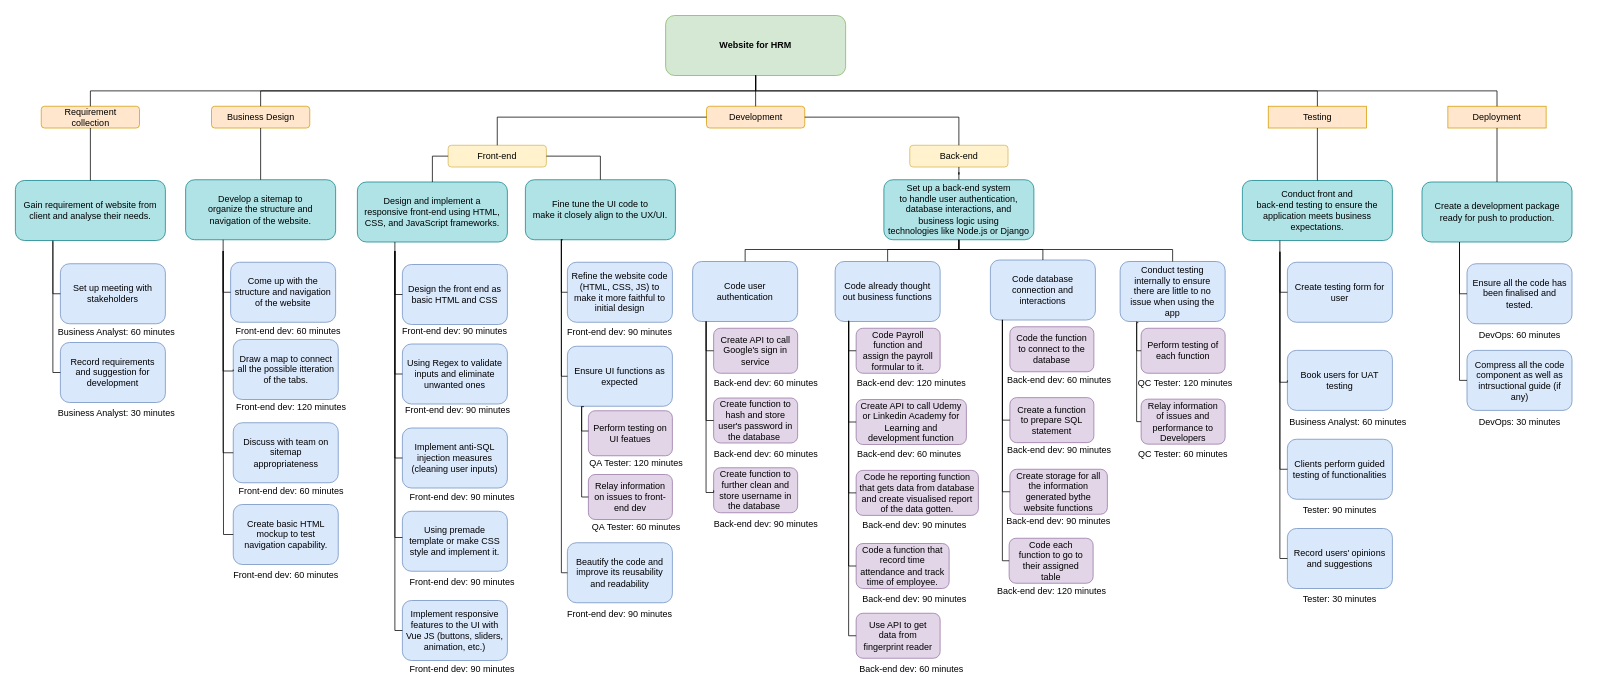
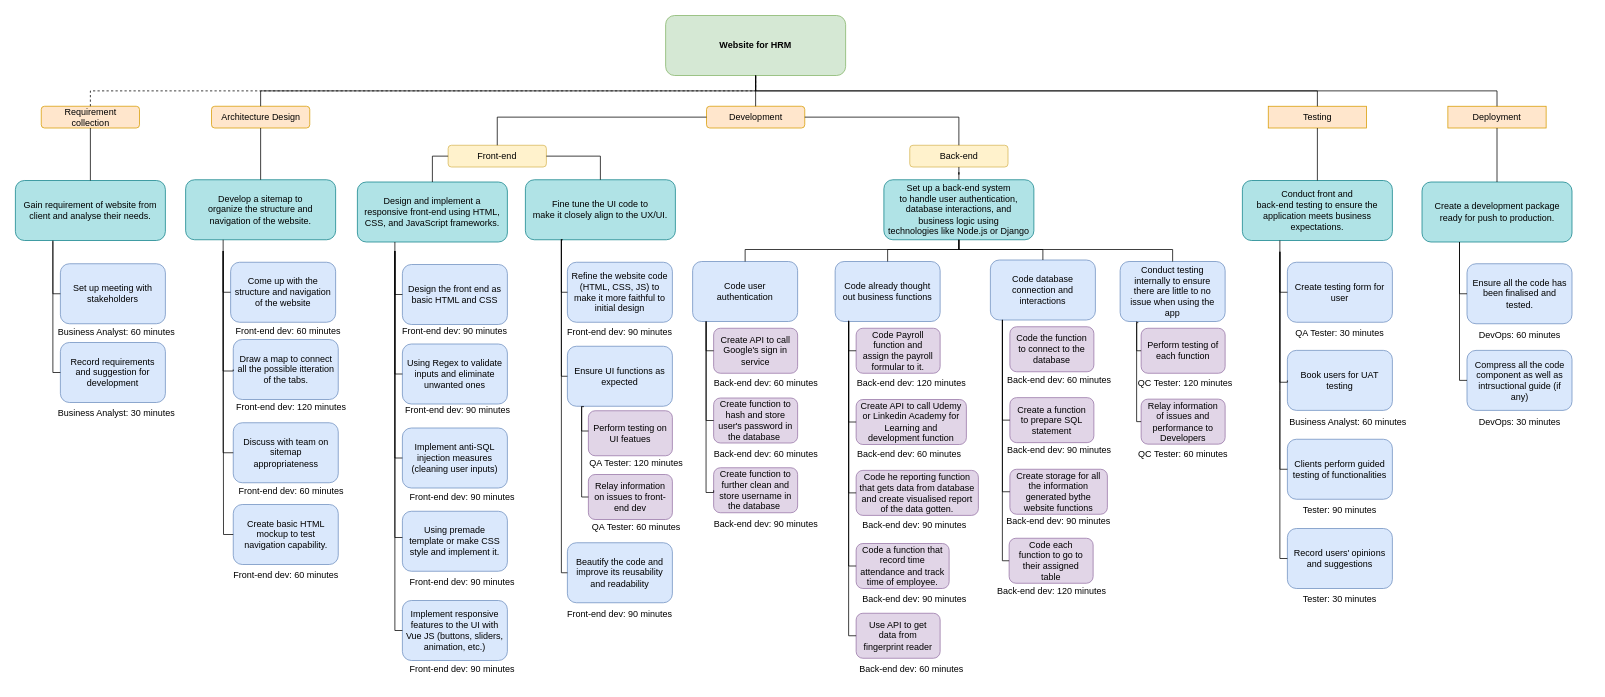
(167, 91) -> (167, 91)
(261, 117) -> (261, 117)
none -> (1340, 333)
